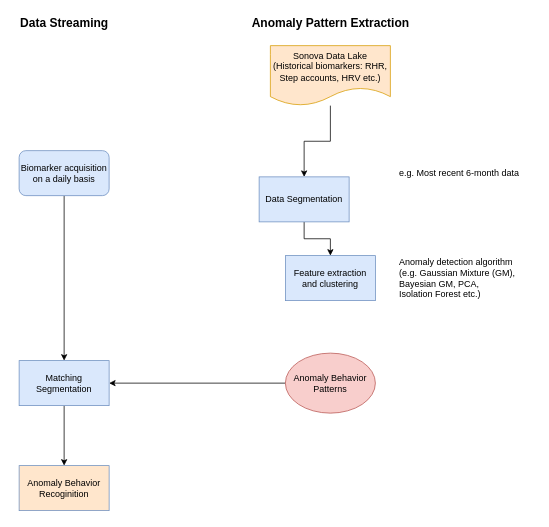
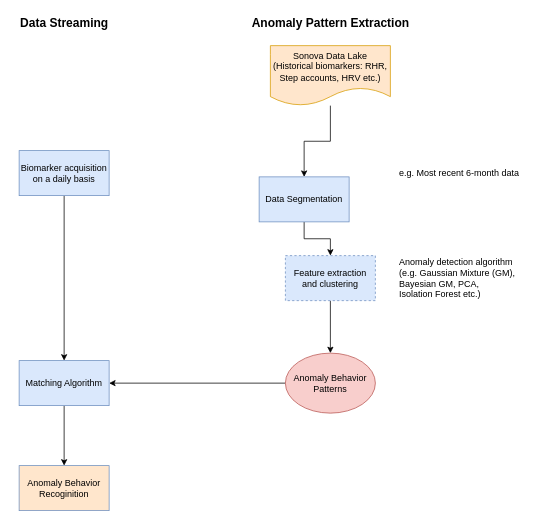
(64, 173) -> (64, 173)
(330, 278) -> (330, 278)
none -> (330, 324)
(64, 383) -> (64, 383)
